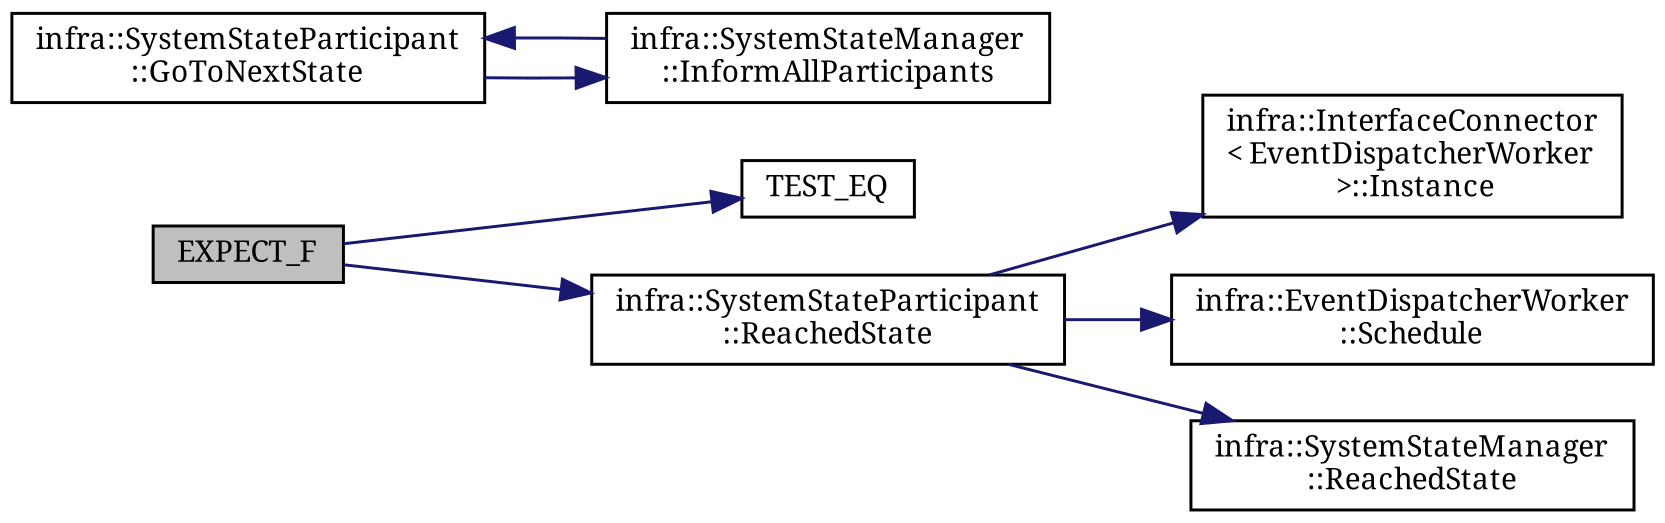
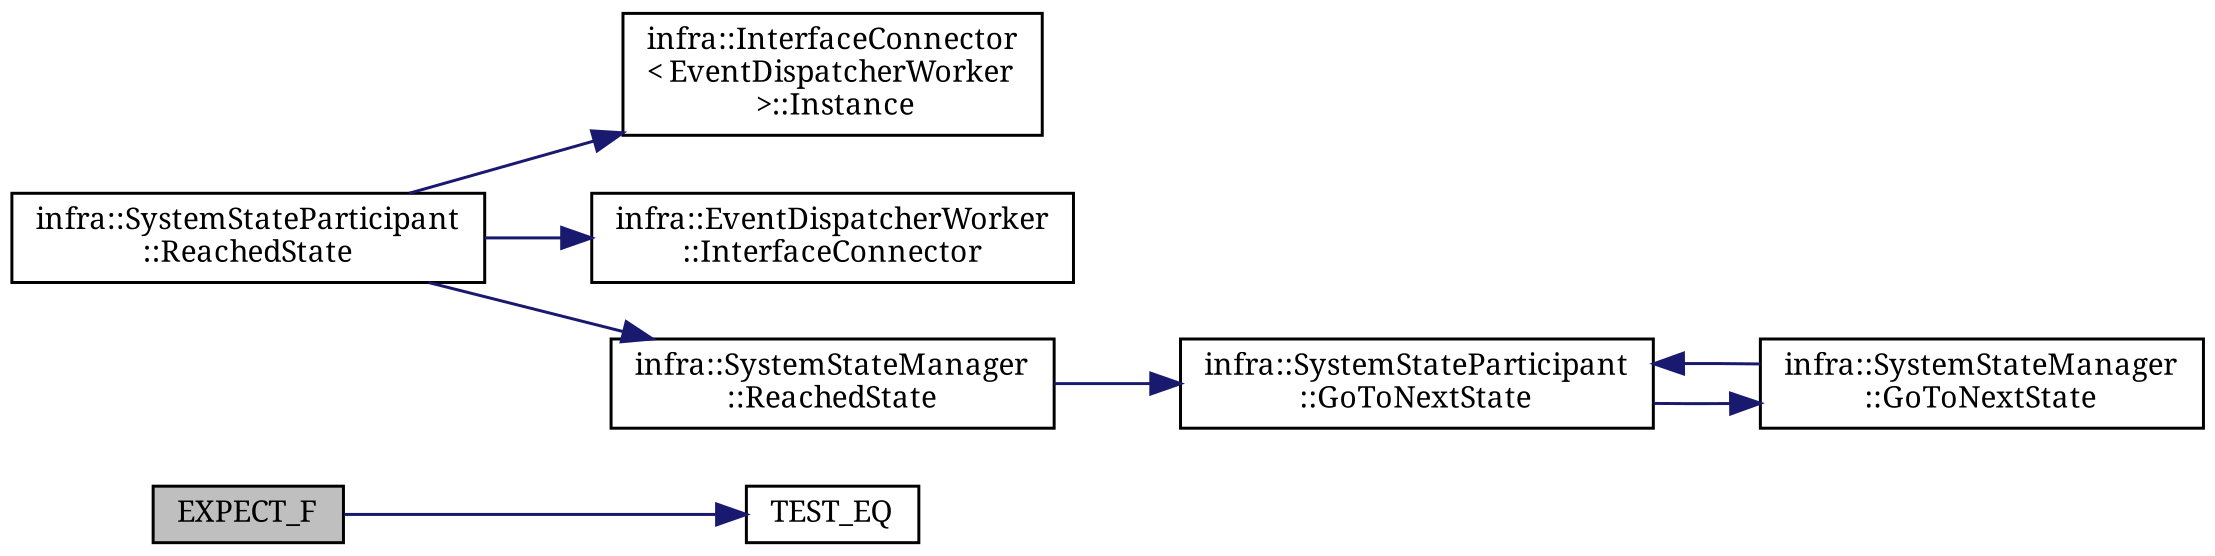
(828, 58) -> (1982, 384)
(452, 277) -> none
(1412, 320) -> (833, 238)
none -> (1102, 384)
